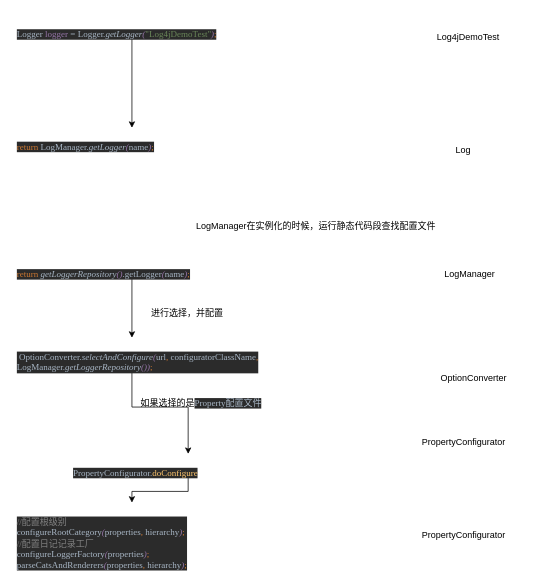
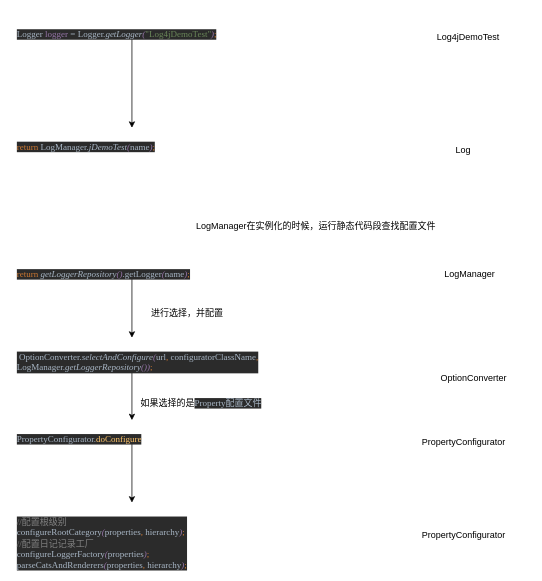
(99, 139) -> (99, 139)
(188, 465) -> (132, 432)
